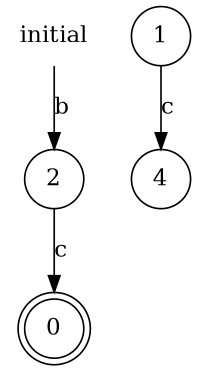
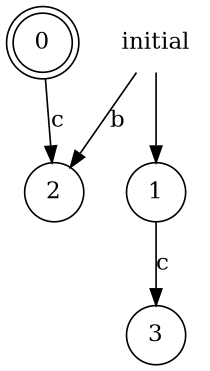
none -> (156, 109)
(161, 179) -> (156, 335)
(54, 242) -> (48, 112)
